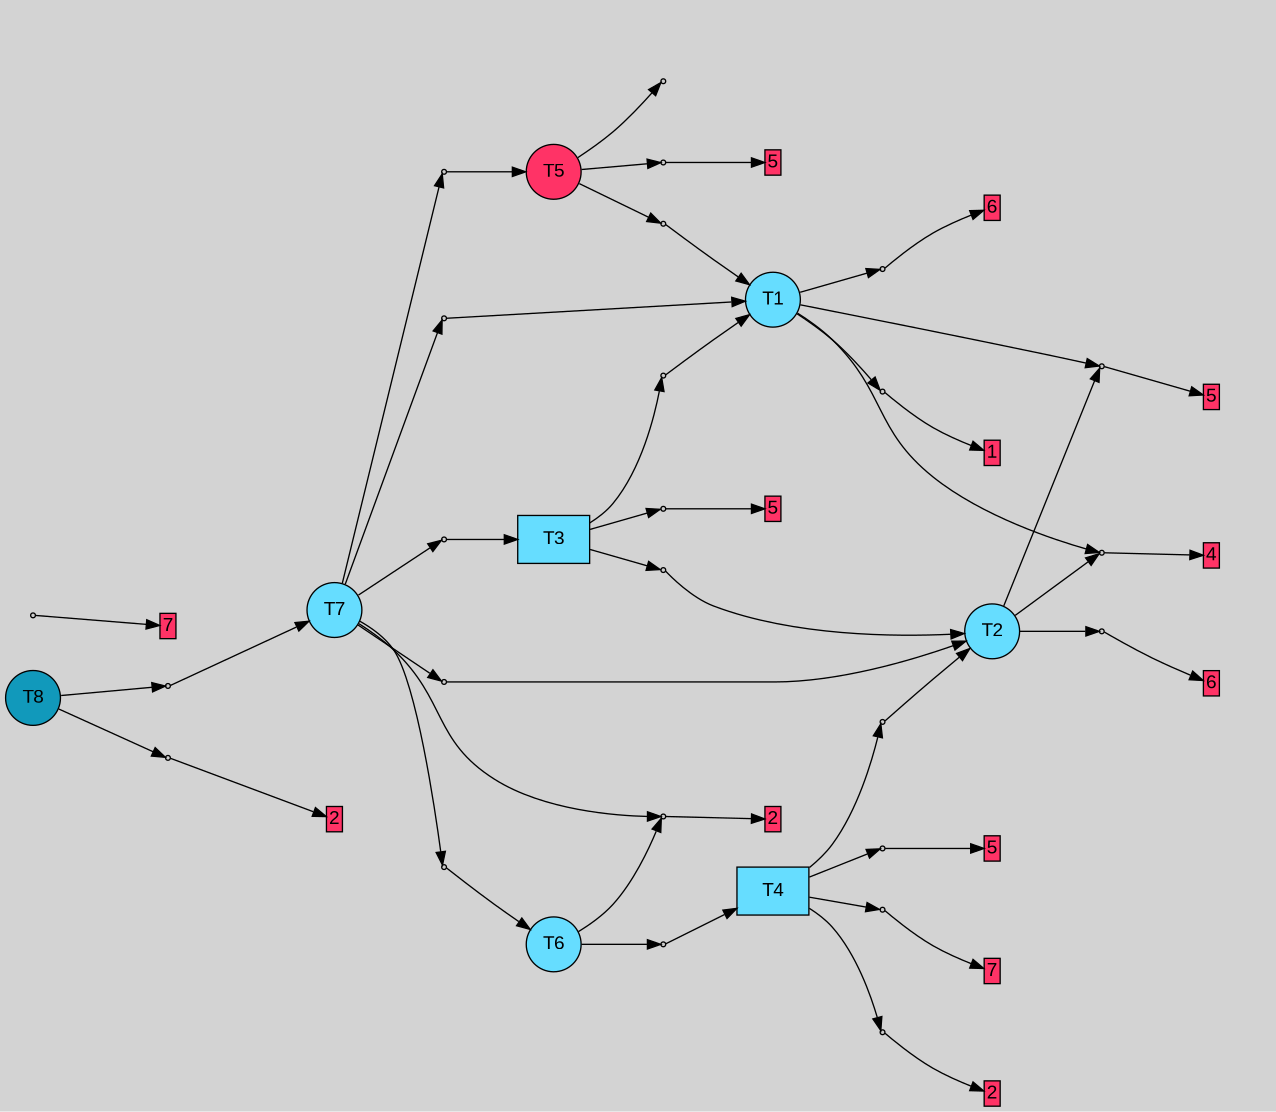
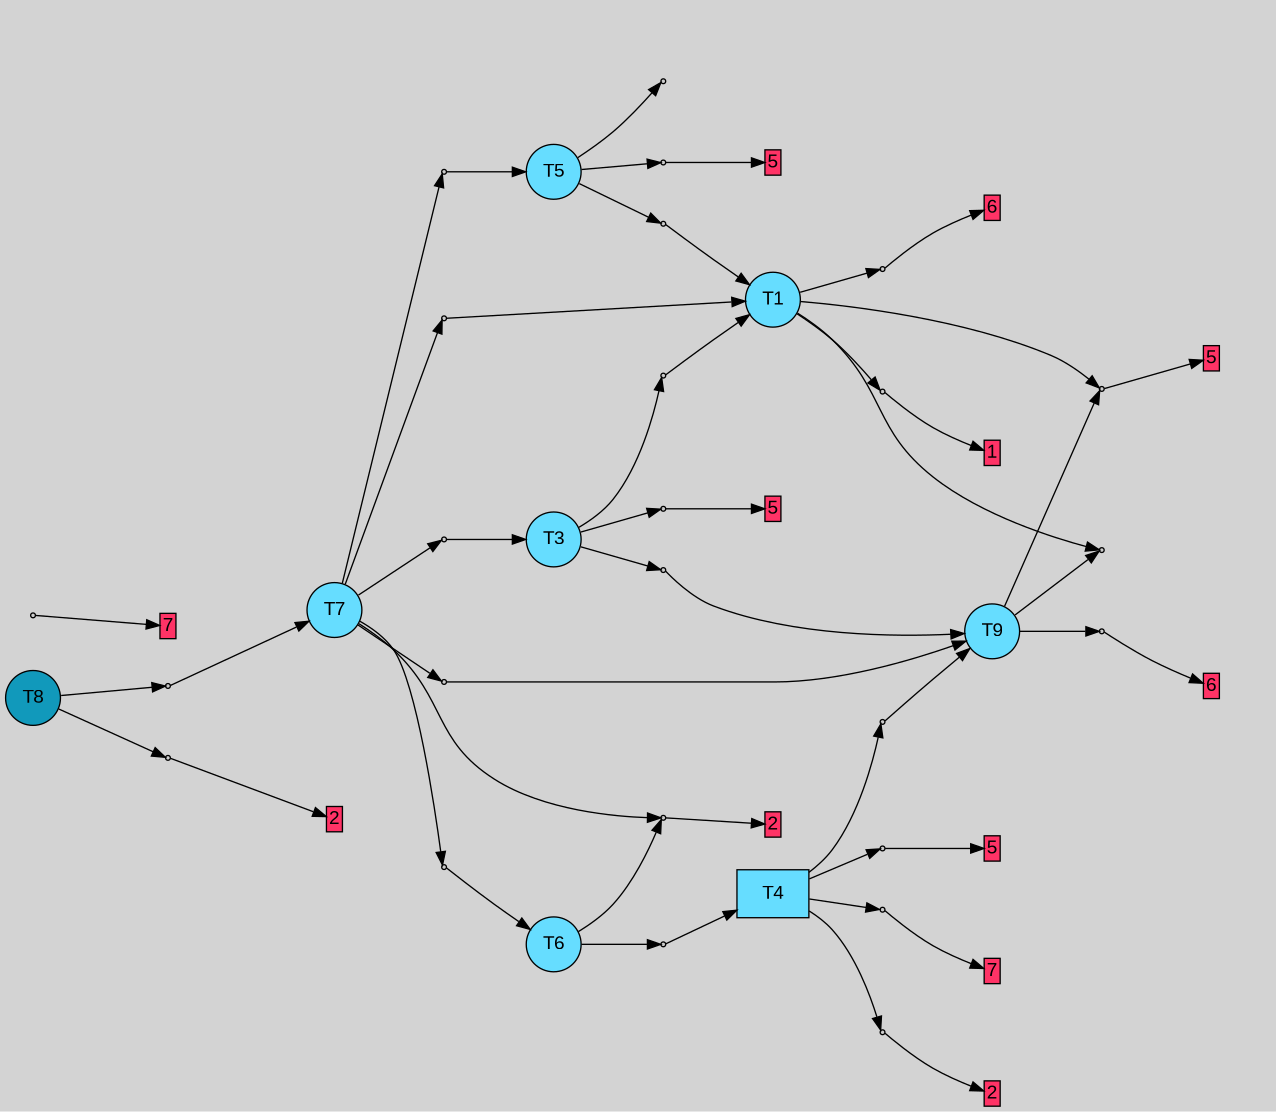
(554, 172) -> (554, 172)
(554, 539) -> (554, 539)
(1211, 555) -> none
(992, 631) -> (992, 631)
